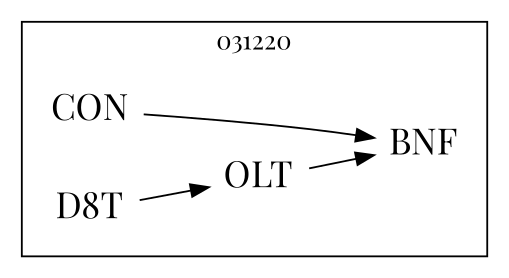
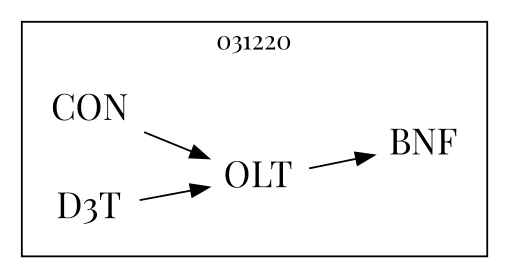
(250, 123) -> (168, 142)
(90, 209) -> (90, 209)
